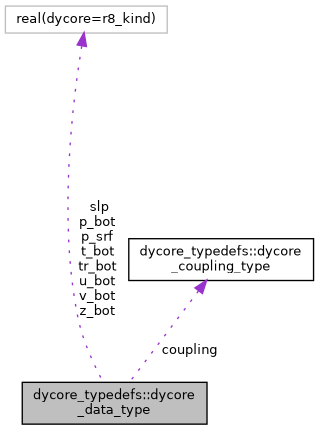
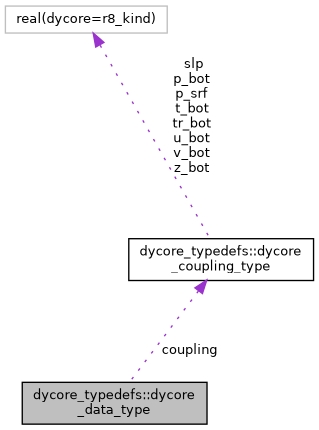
(68, 217) -> (155, 142)
